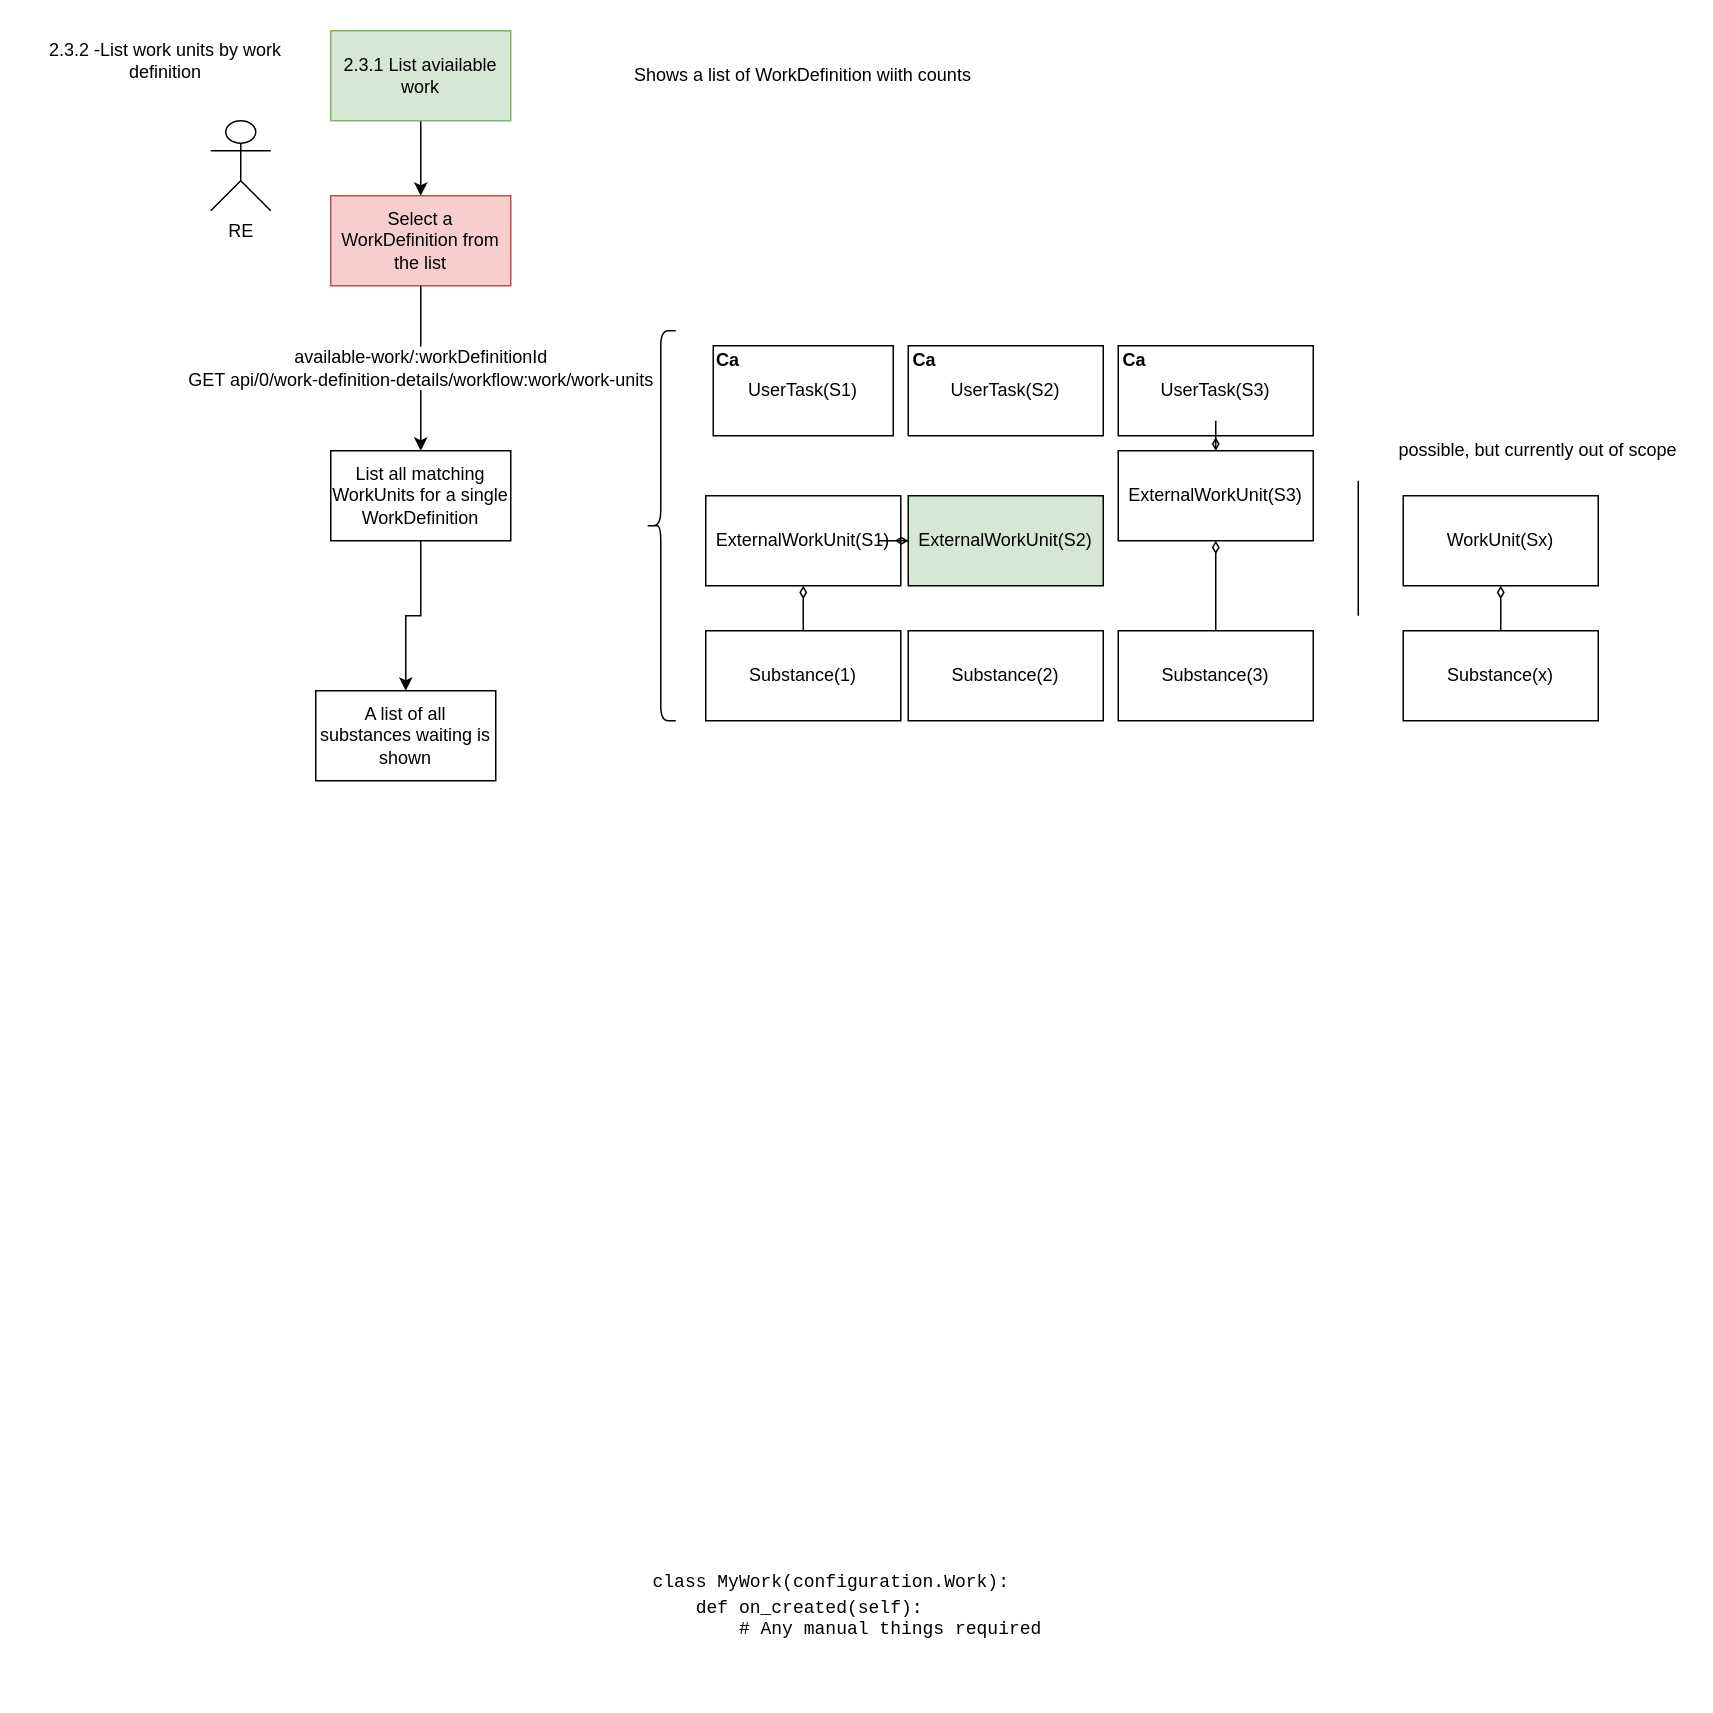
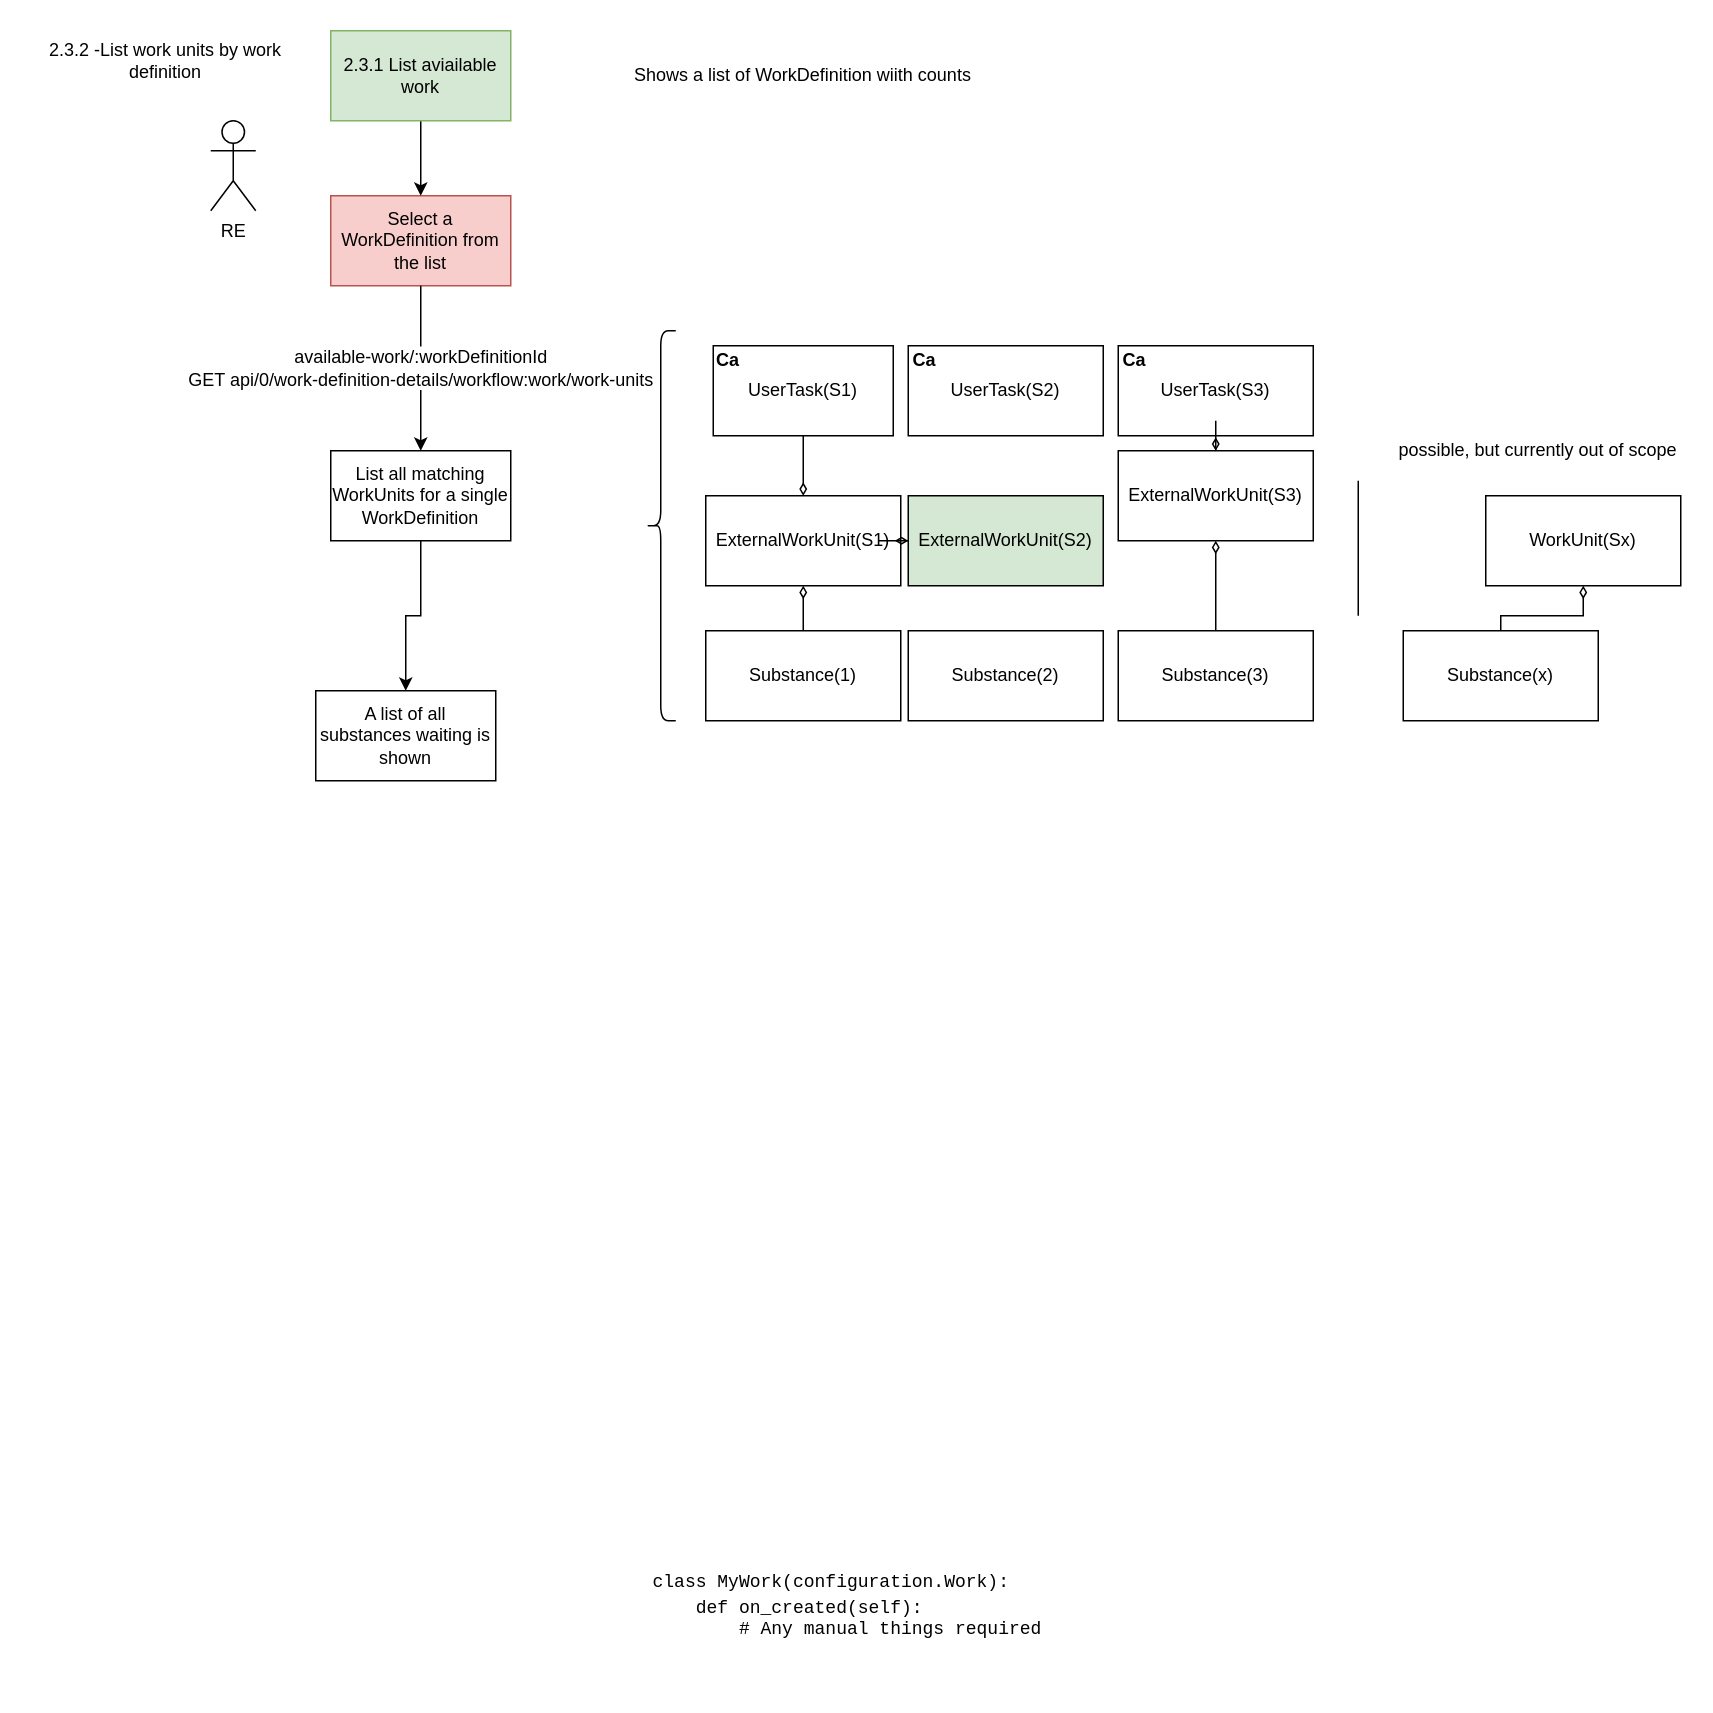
(241, 166) -> (233, 166)
none -> (803, 460)
(1501, 541) -> (1583, 541)
